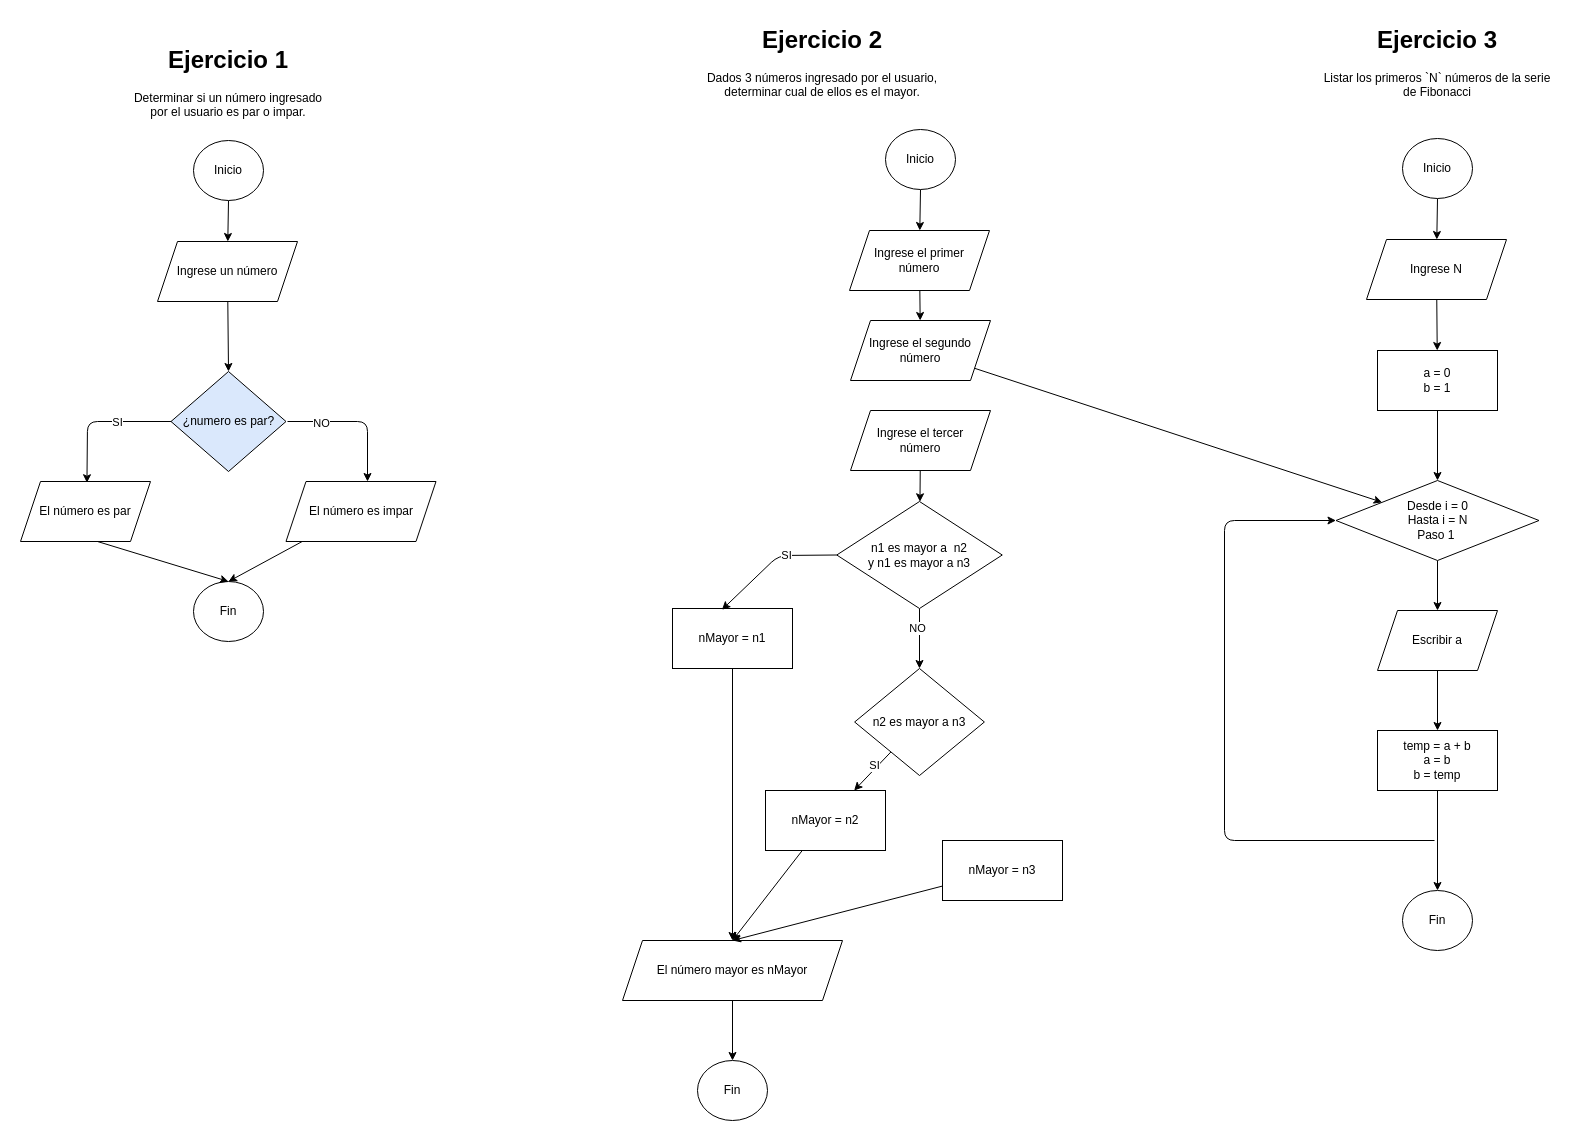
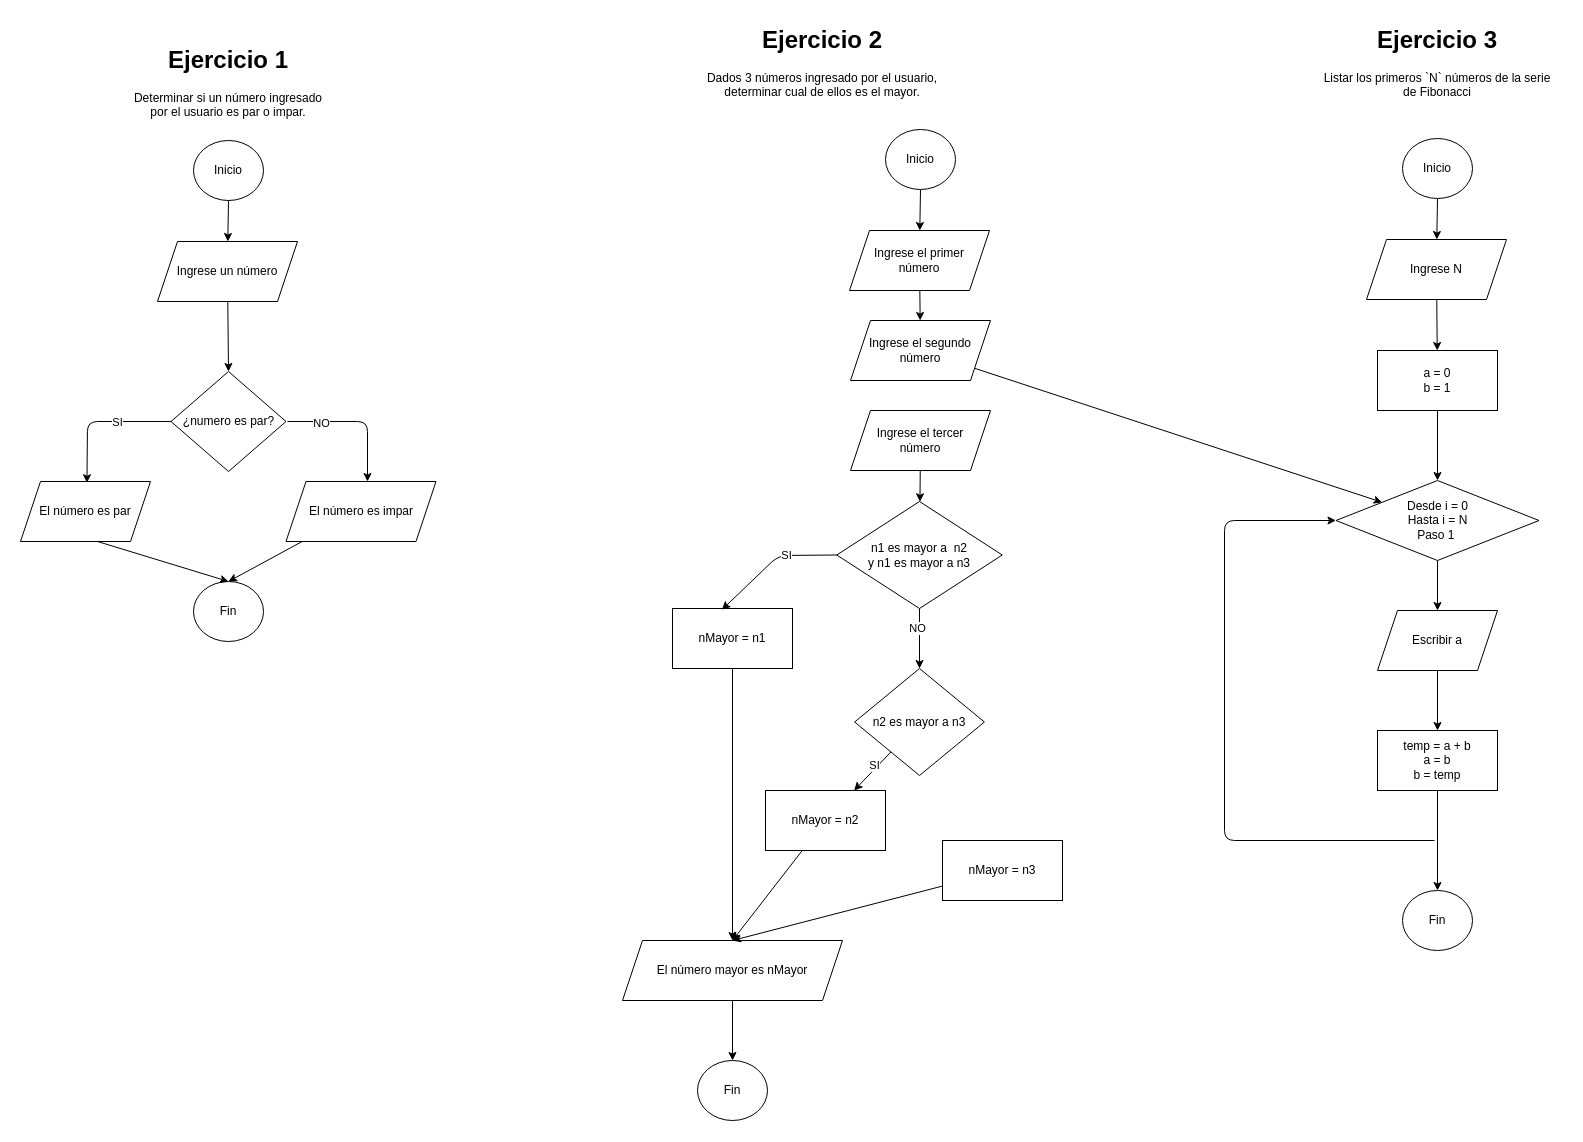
(229, 422) -> (229, 422)
